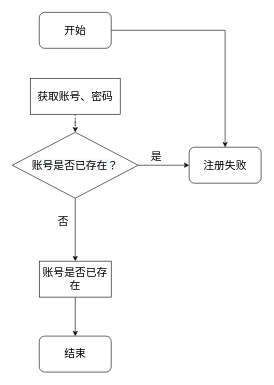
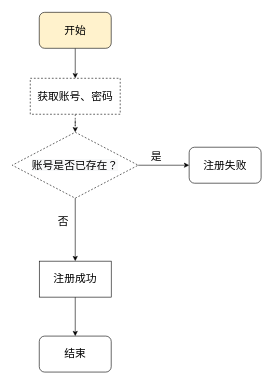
(75, 30) -> (75, 30)
(224, 30) -> (75, 72)
(75, 96) -> (75, 96)
(75, 165) -> (75, 165)
(75, 279) -> (75, 279)
